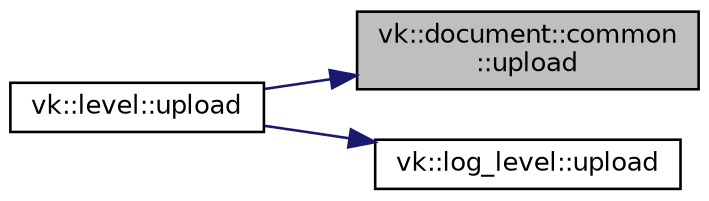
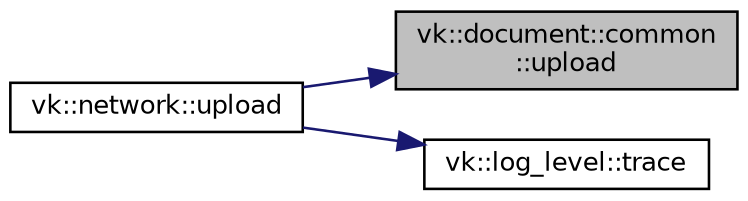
(137, 107) -> (157, 107)
(528, 164) -> (567, 164)
